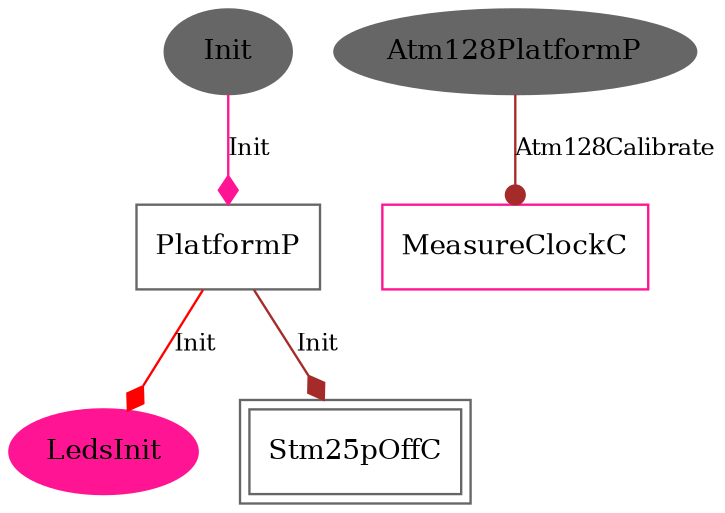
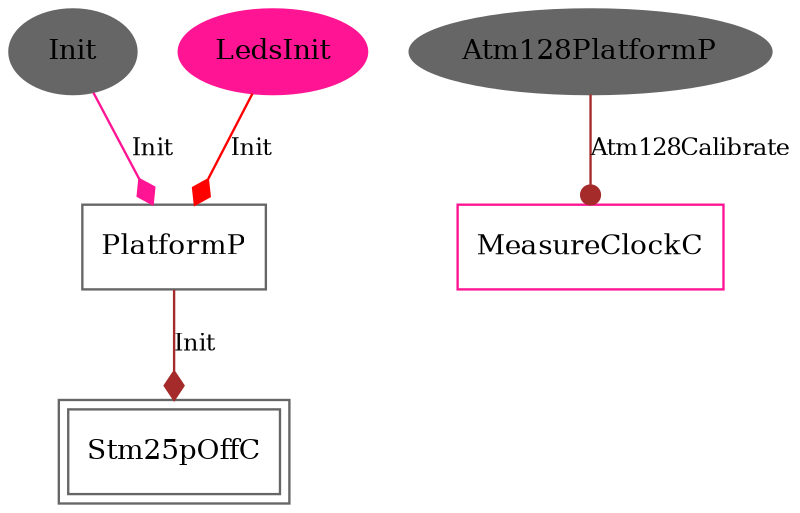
(173, 338) -> (230, 136)
